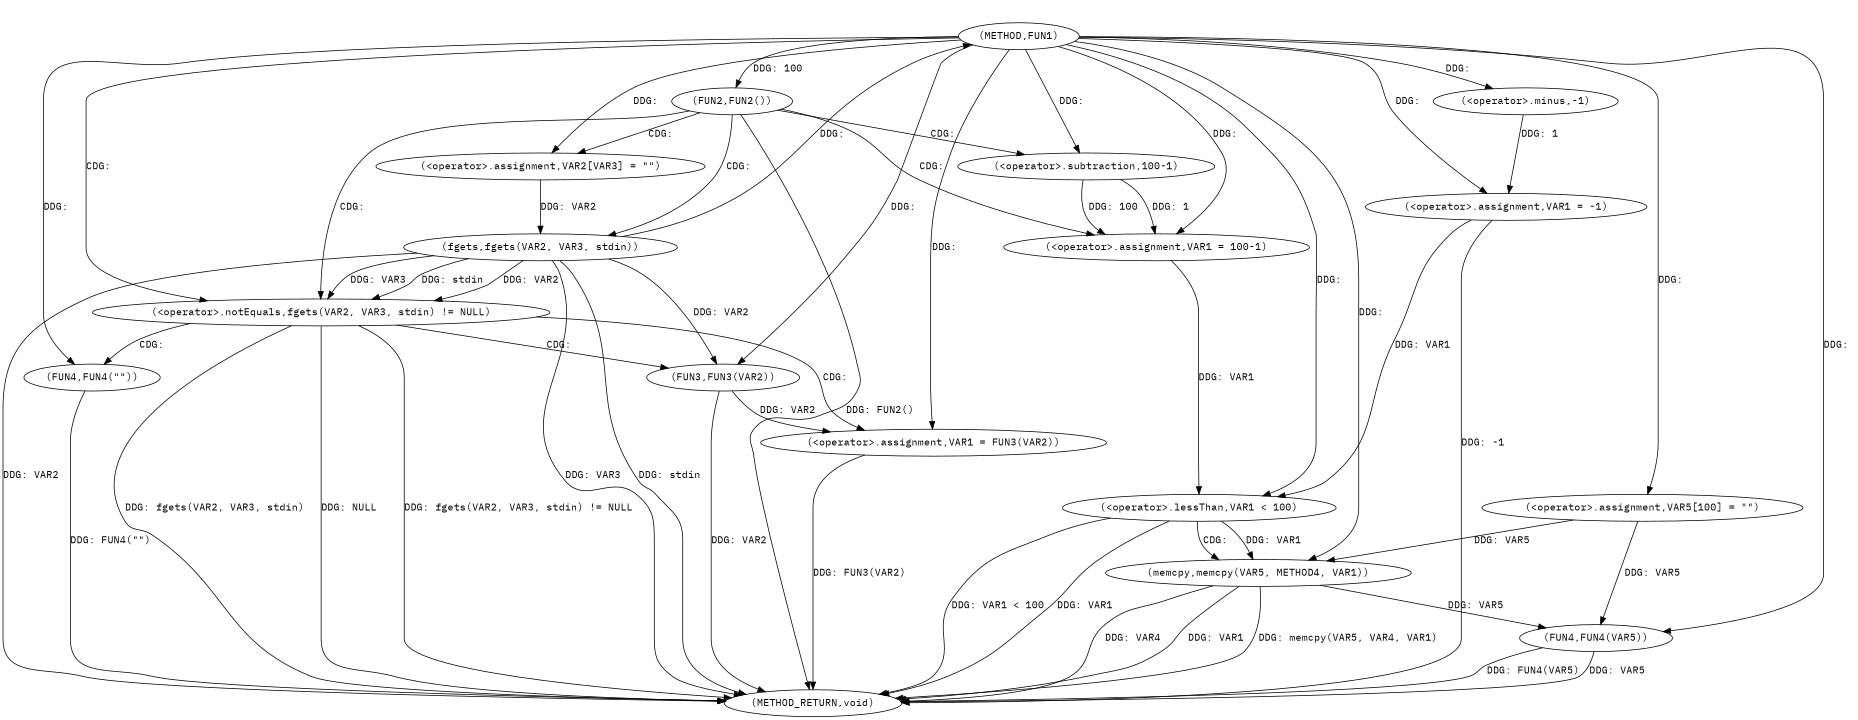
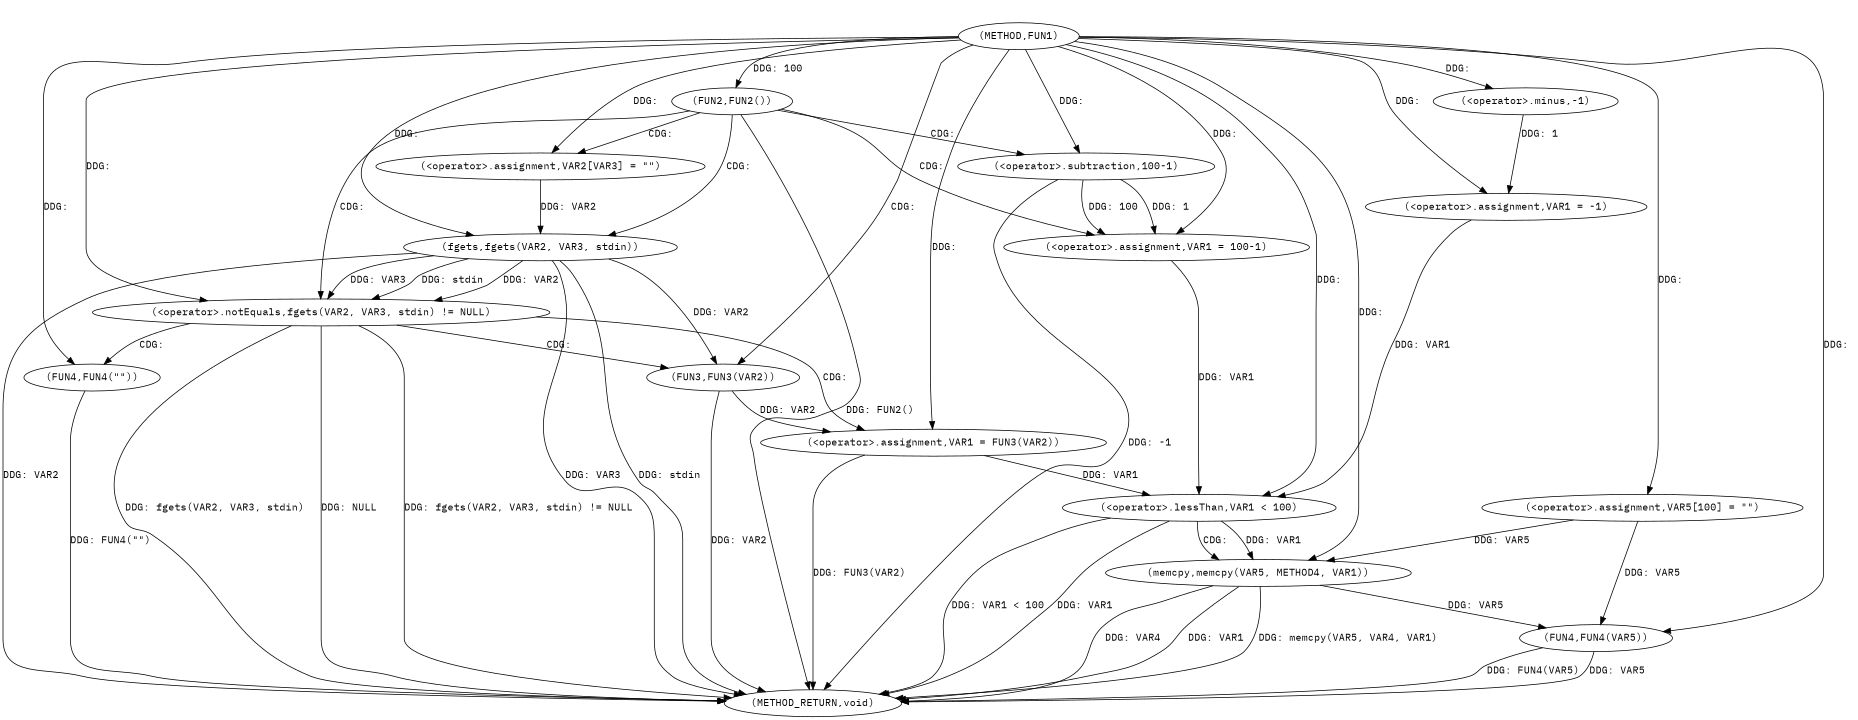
(797, 150) -> (581, 71)
(102, 166) -> (102, 166)
(907, 207) -> (907, 207)
none -> (1063, 475)
(1404, 671) -> (1108, 461)
